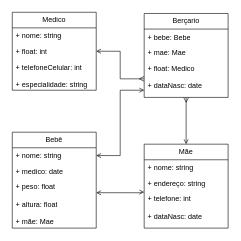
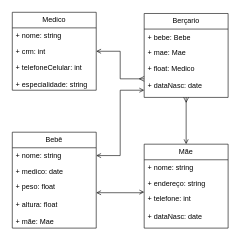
(35, 52) -> (32, 52)
